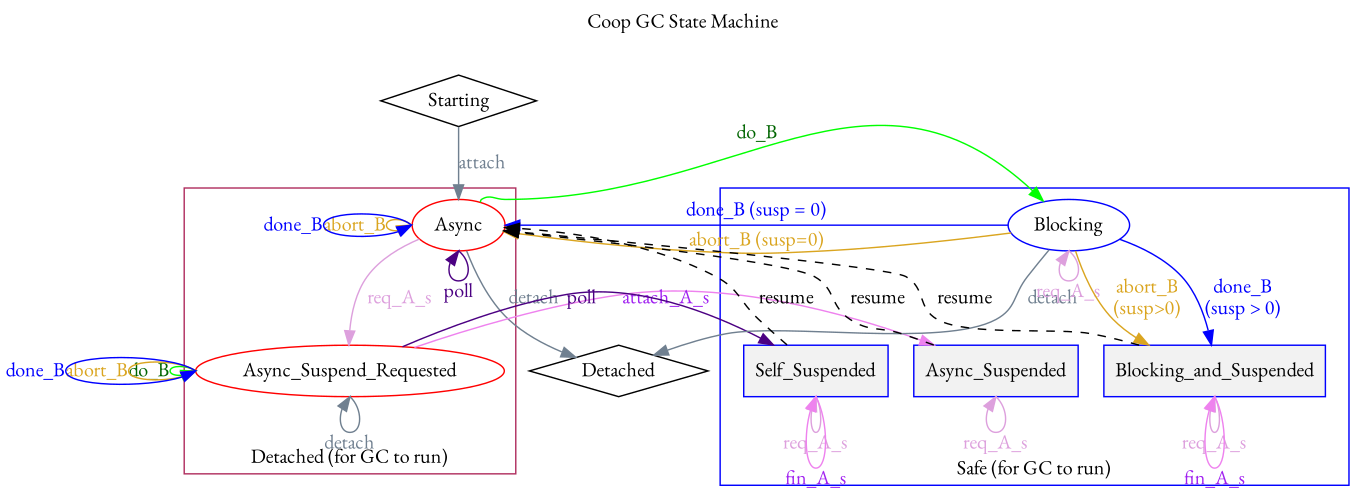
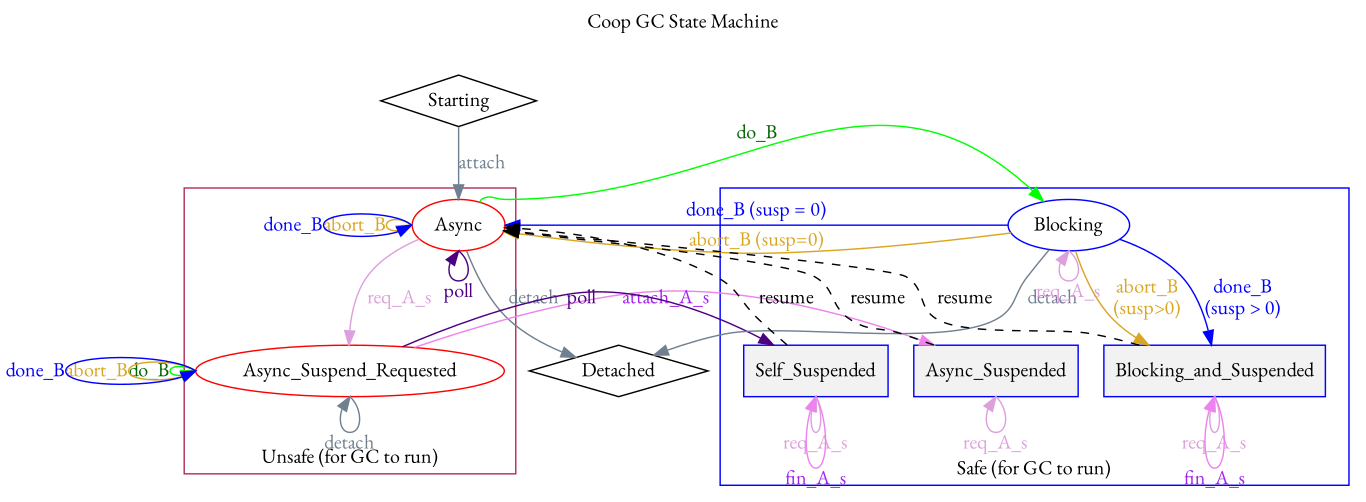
(350, 457) -> (350, 457)
